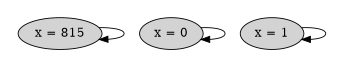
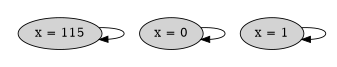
(60, 34) -> (60, 34)
